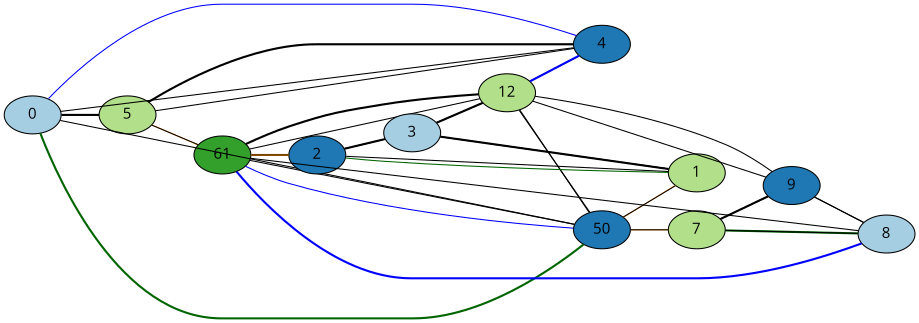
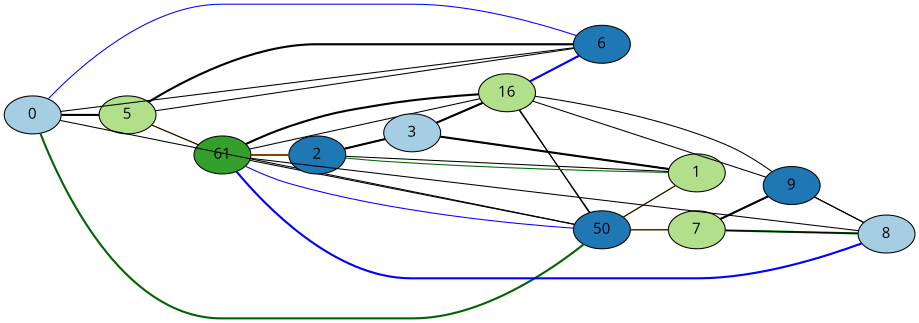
(602, 44) -> (602, 44)
(507, 93) -> (507, 93)
